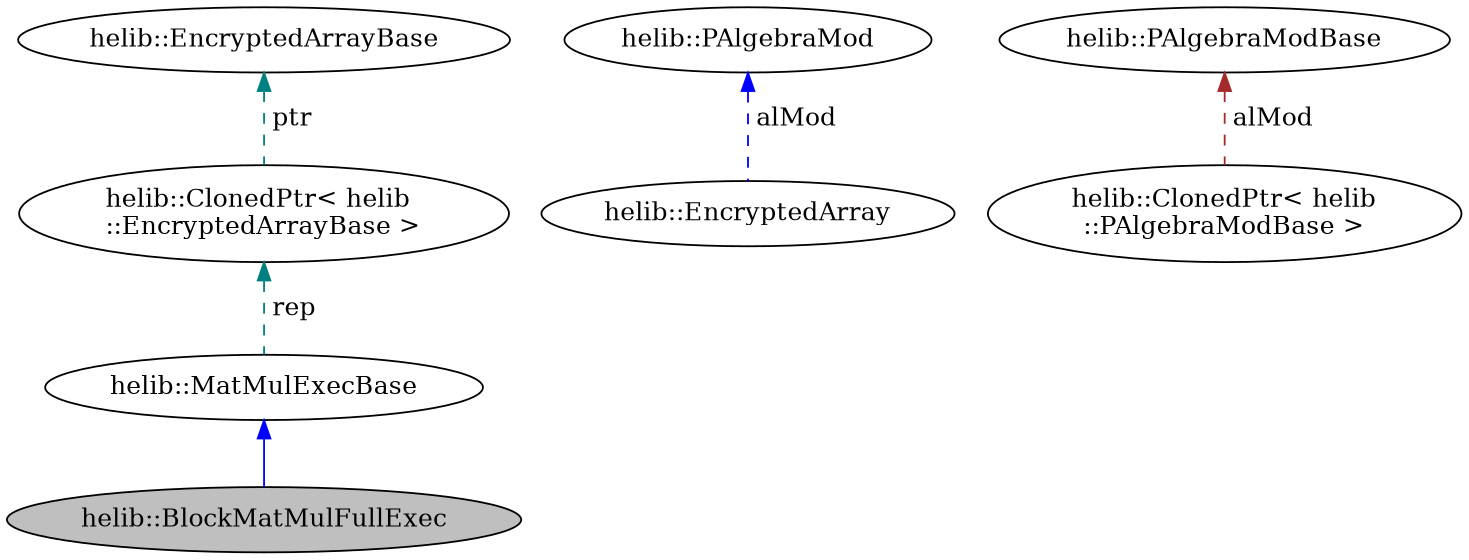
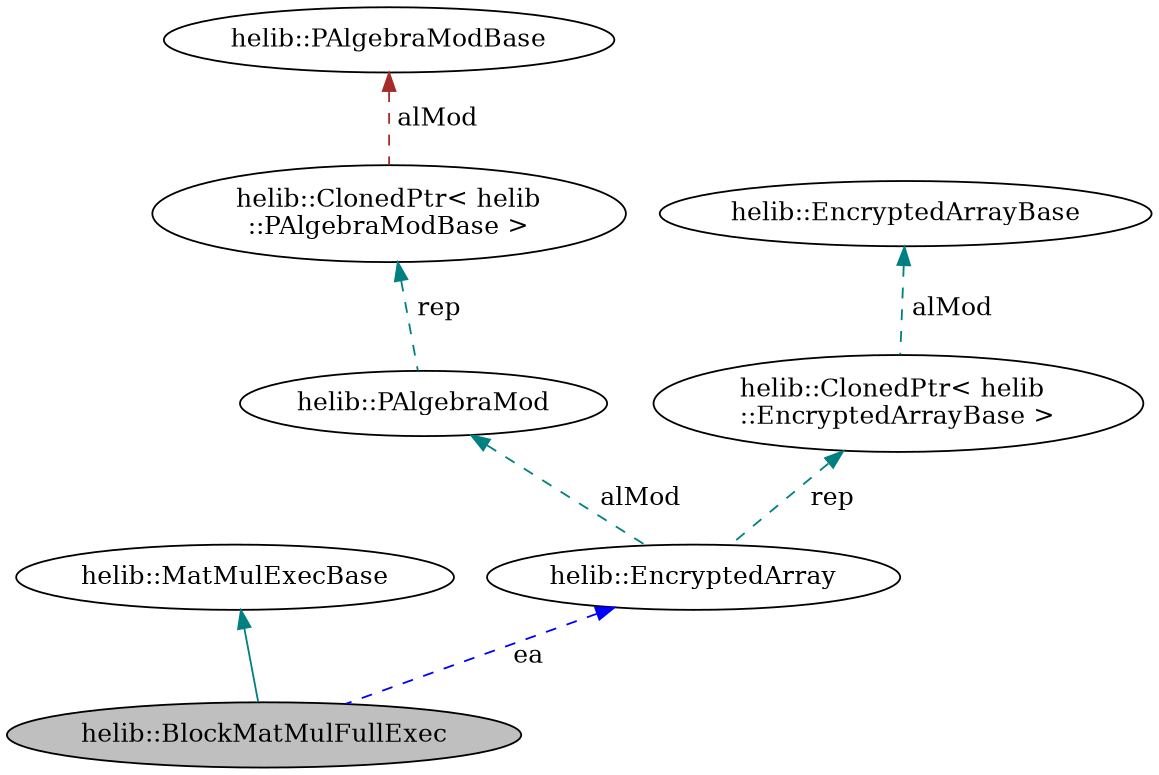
(289, 119) -> (948, 309)
(748, 136) -> (566, 495)
(264, 318) -> (779, 504)
none -> (409, 326)
(264, 463) -> (251, 665)
none -> (472, 659)
